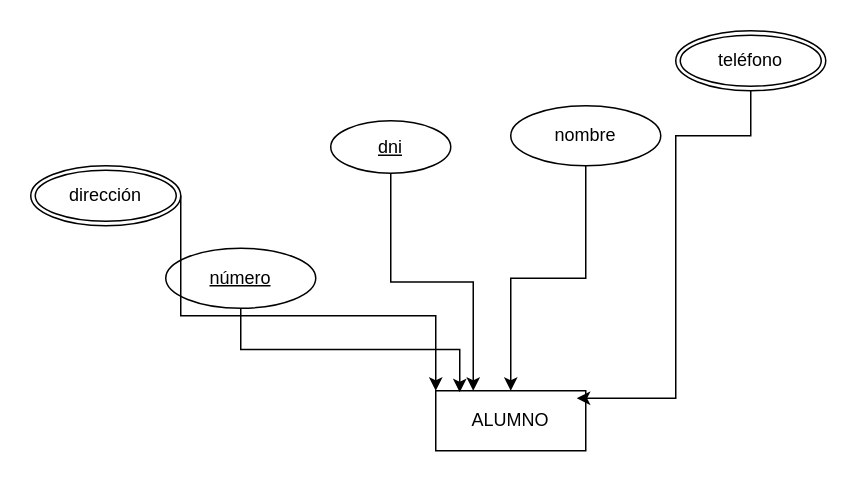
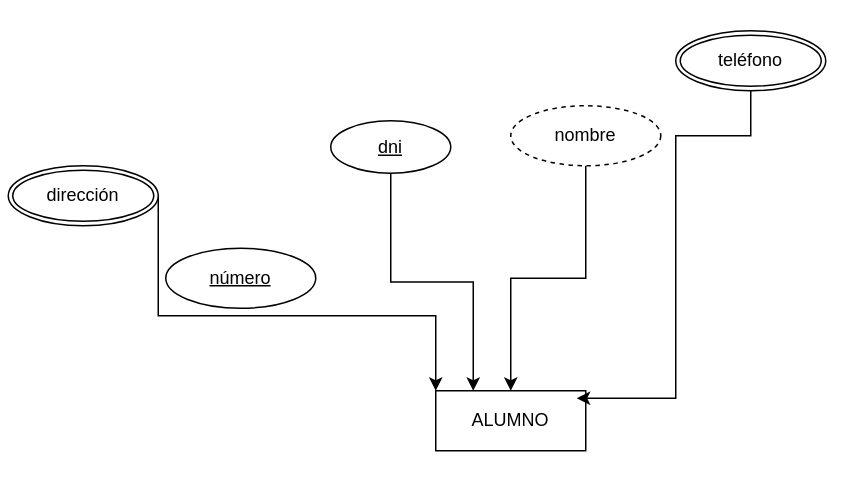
(586, 136) -> (586, 136)
(106, 196) -> (83, 196)
(346, 350) -> none
